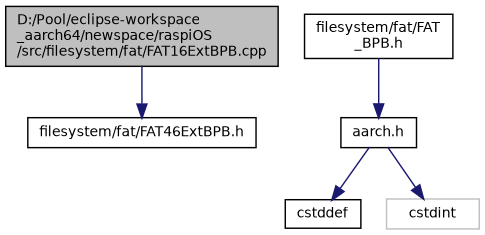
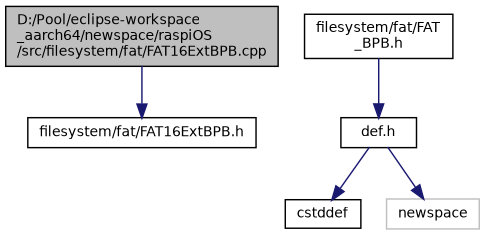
(142, 133) -> (142, 133)
(379, 133) -> (379, 133)
(433, 214) -> (433, 214)
